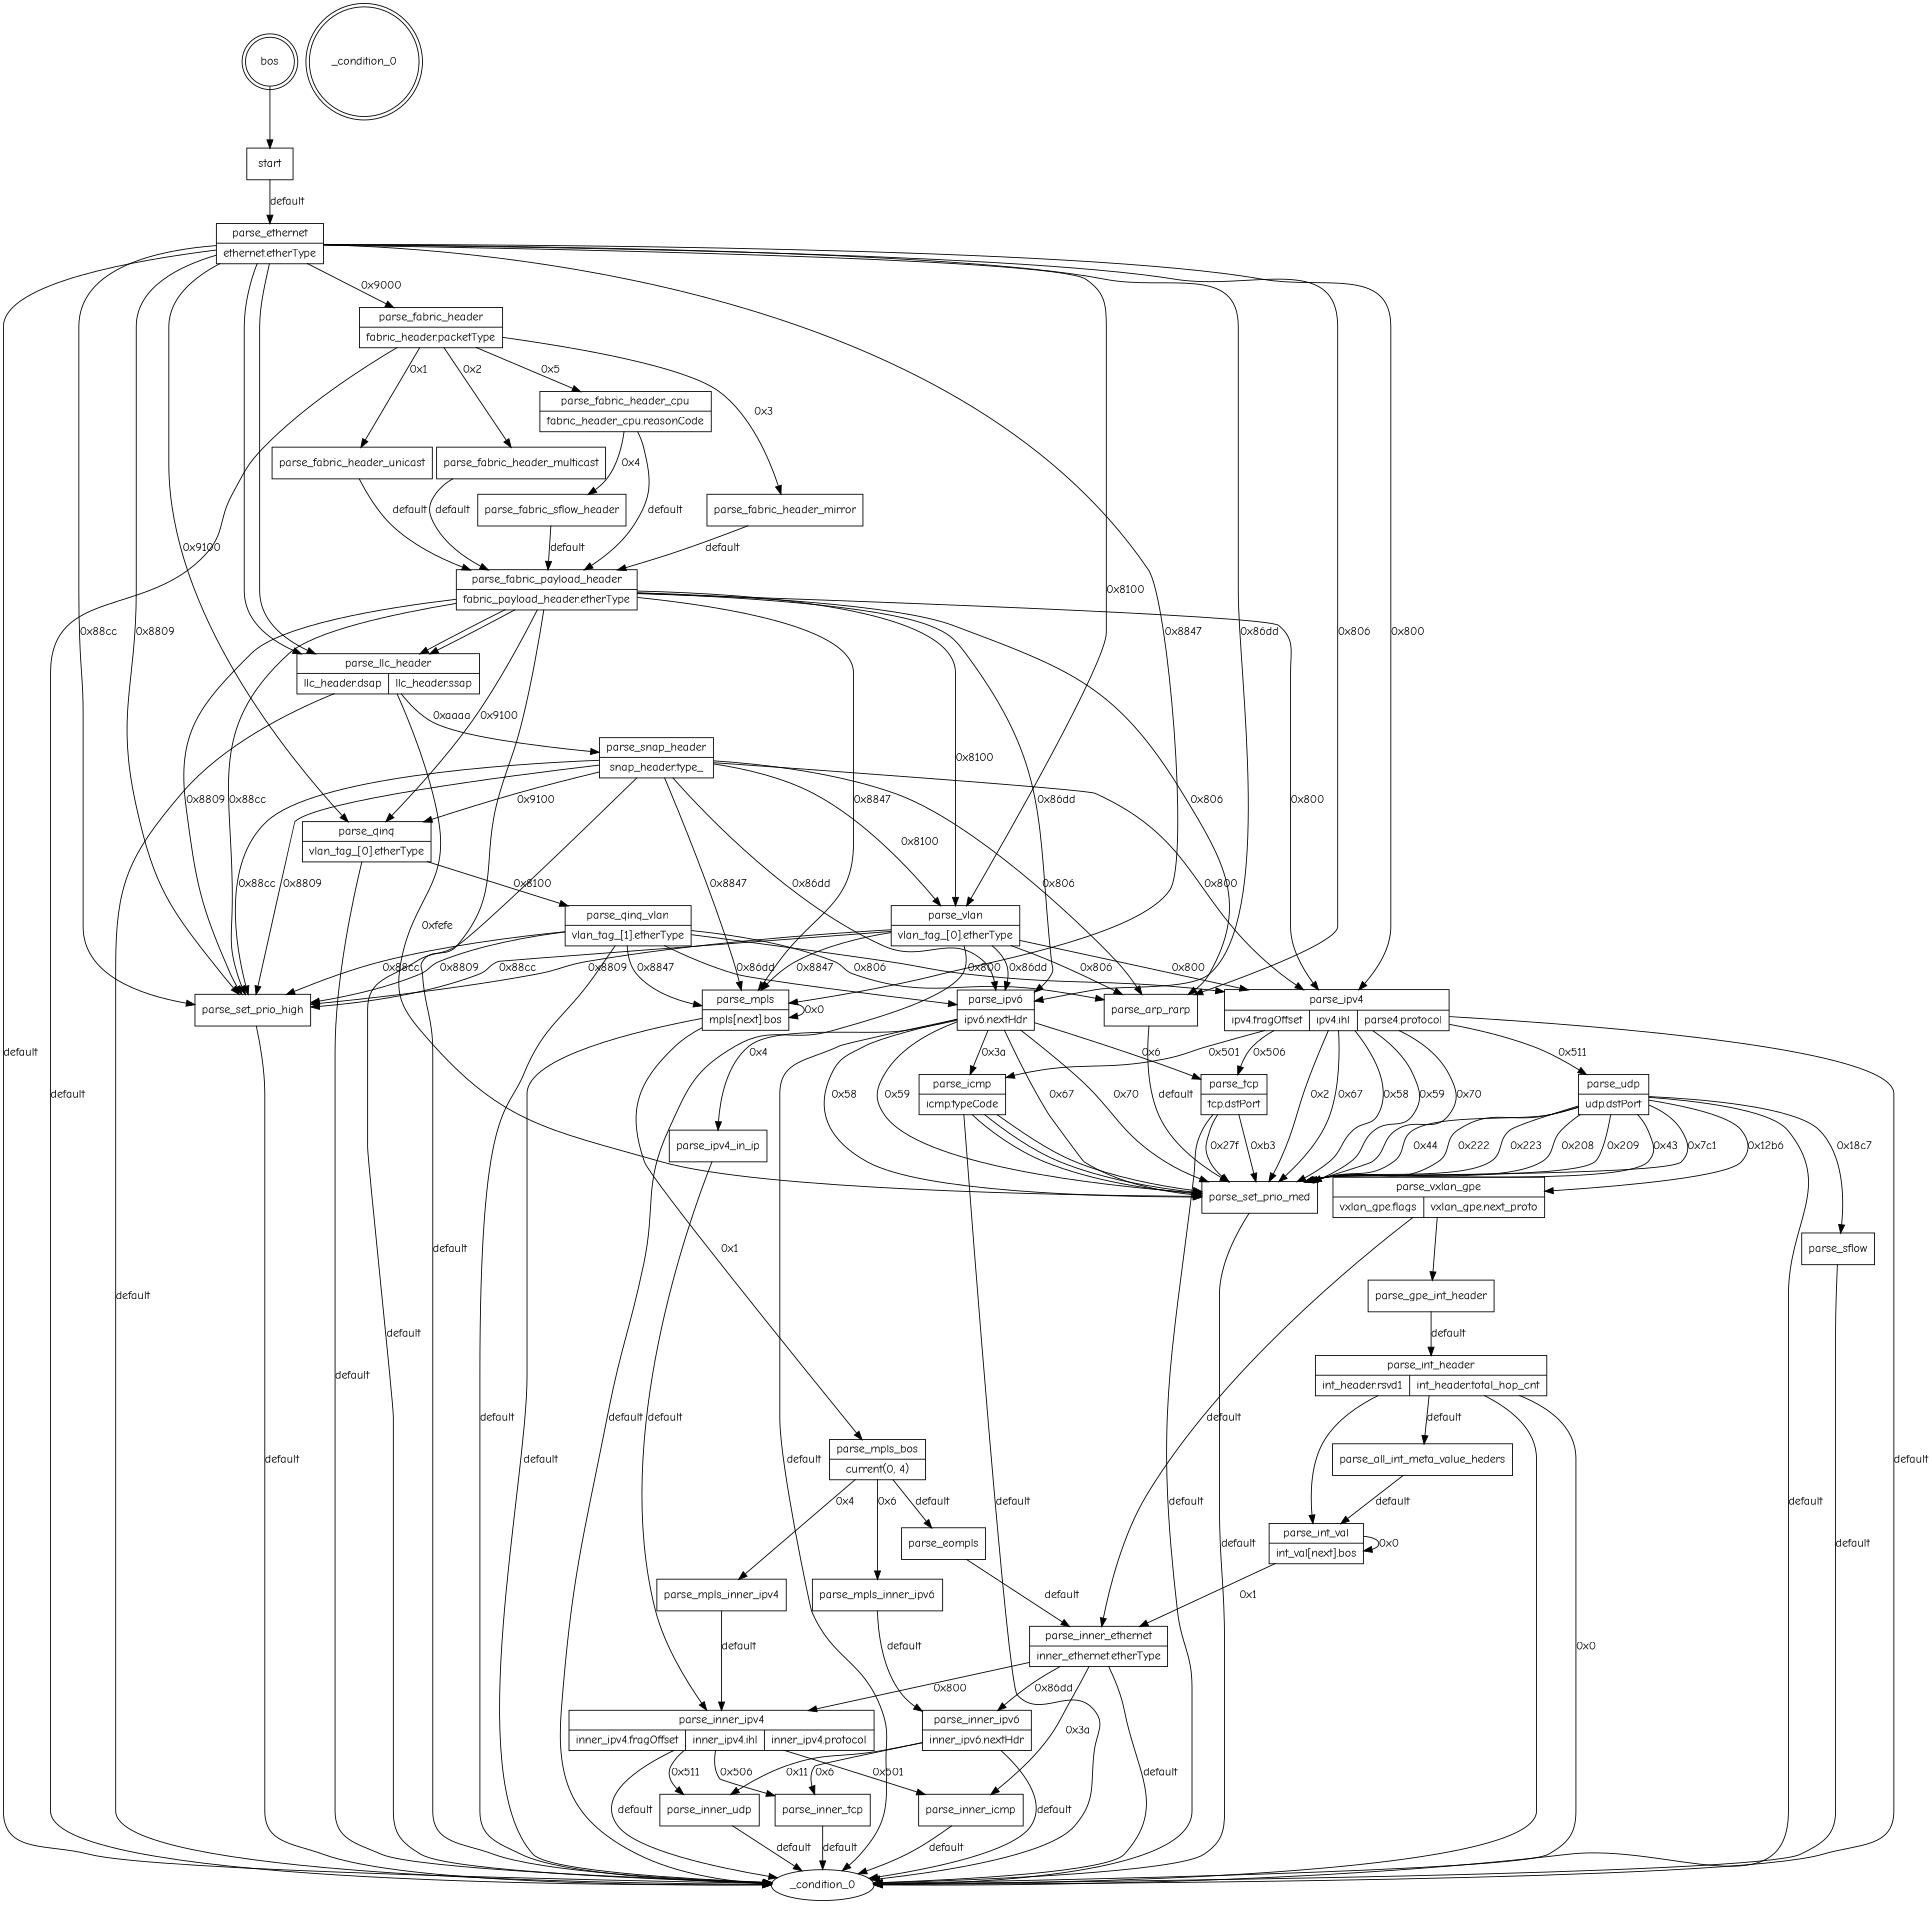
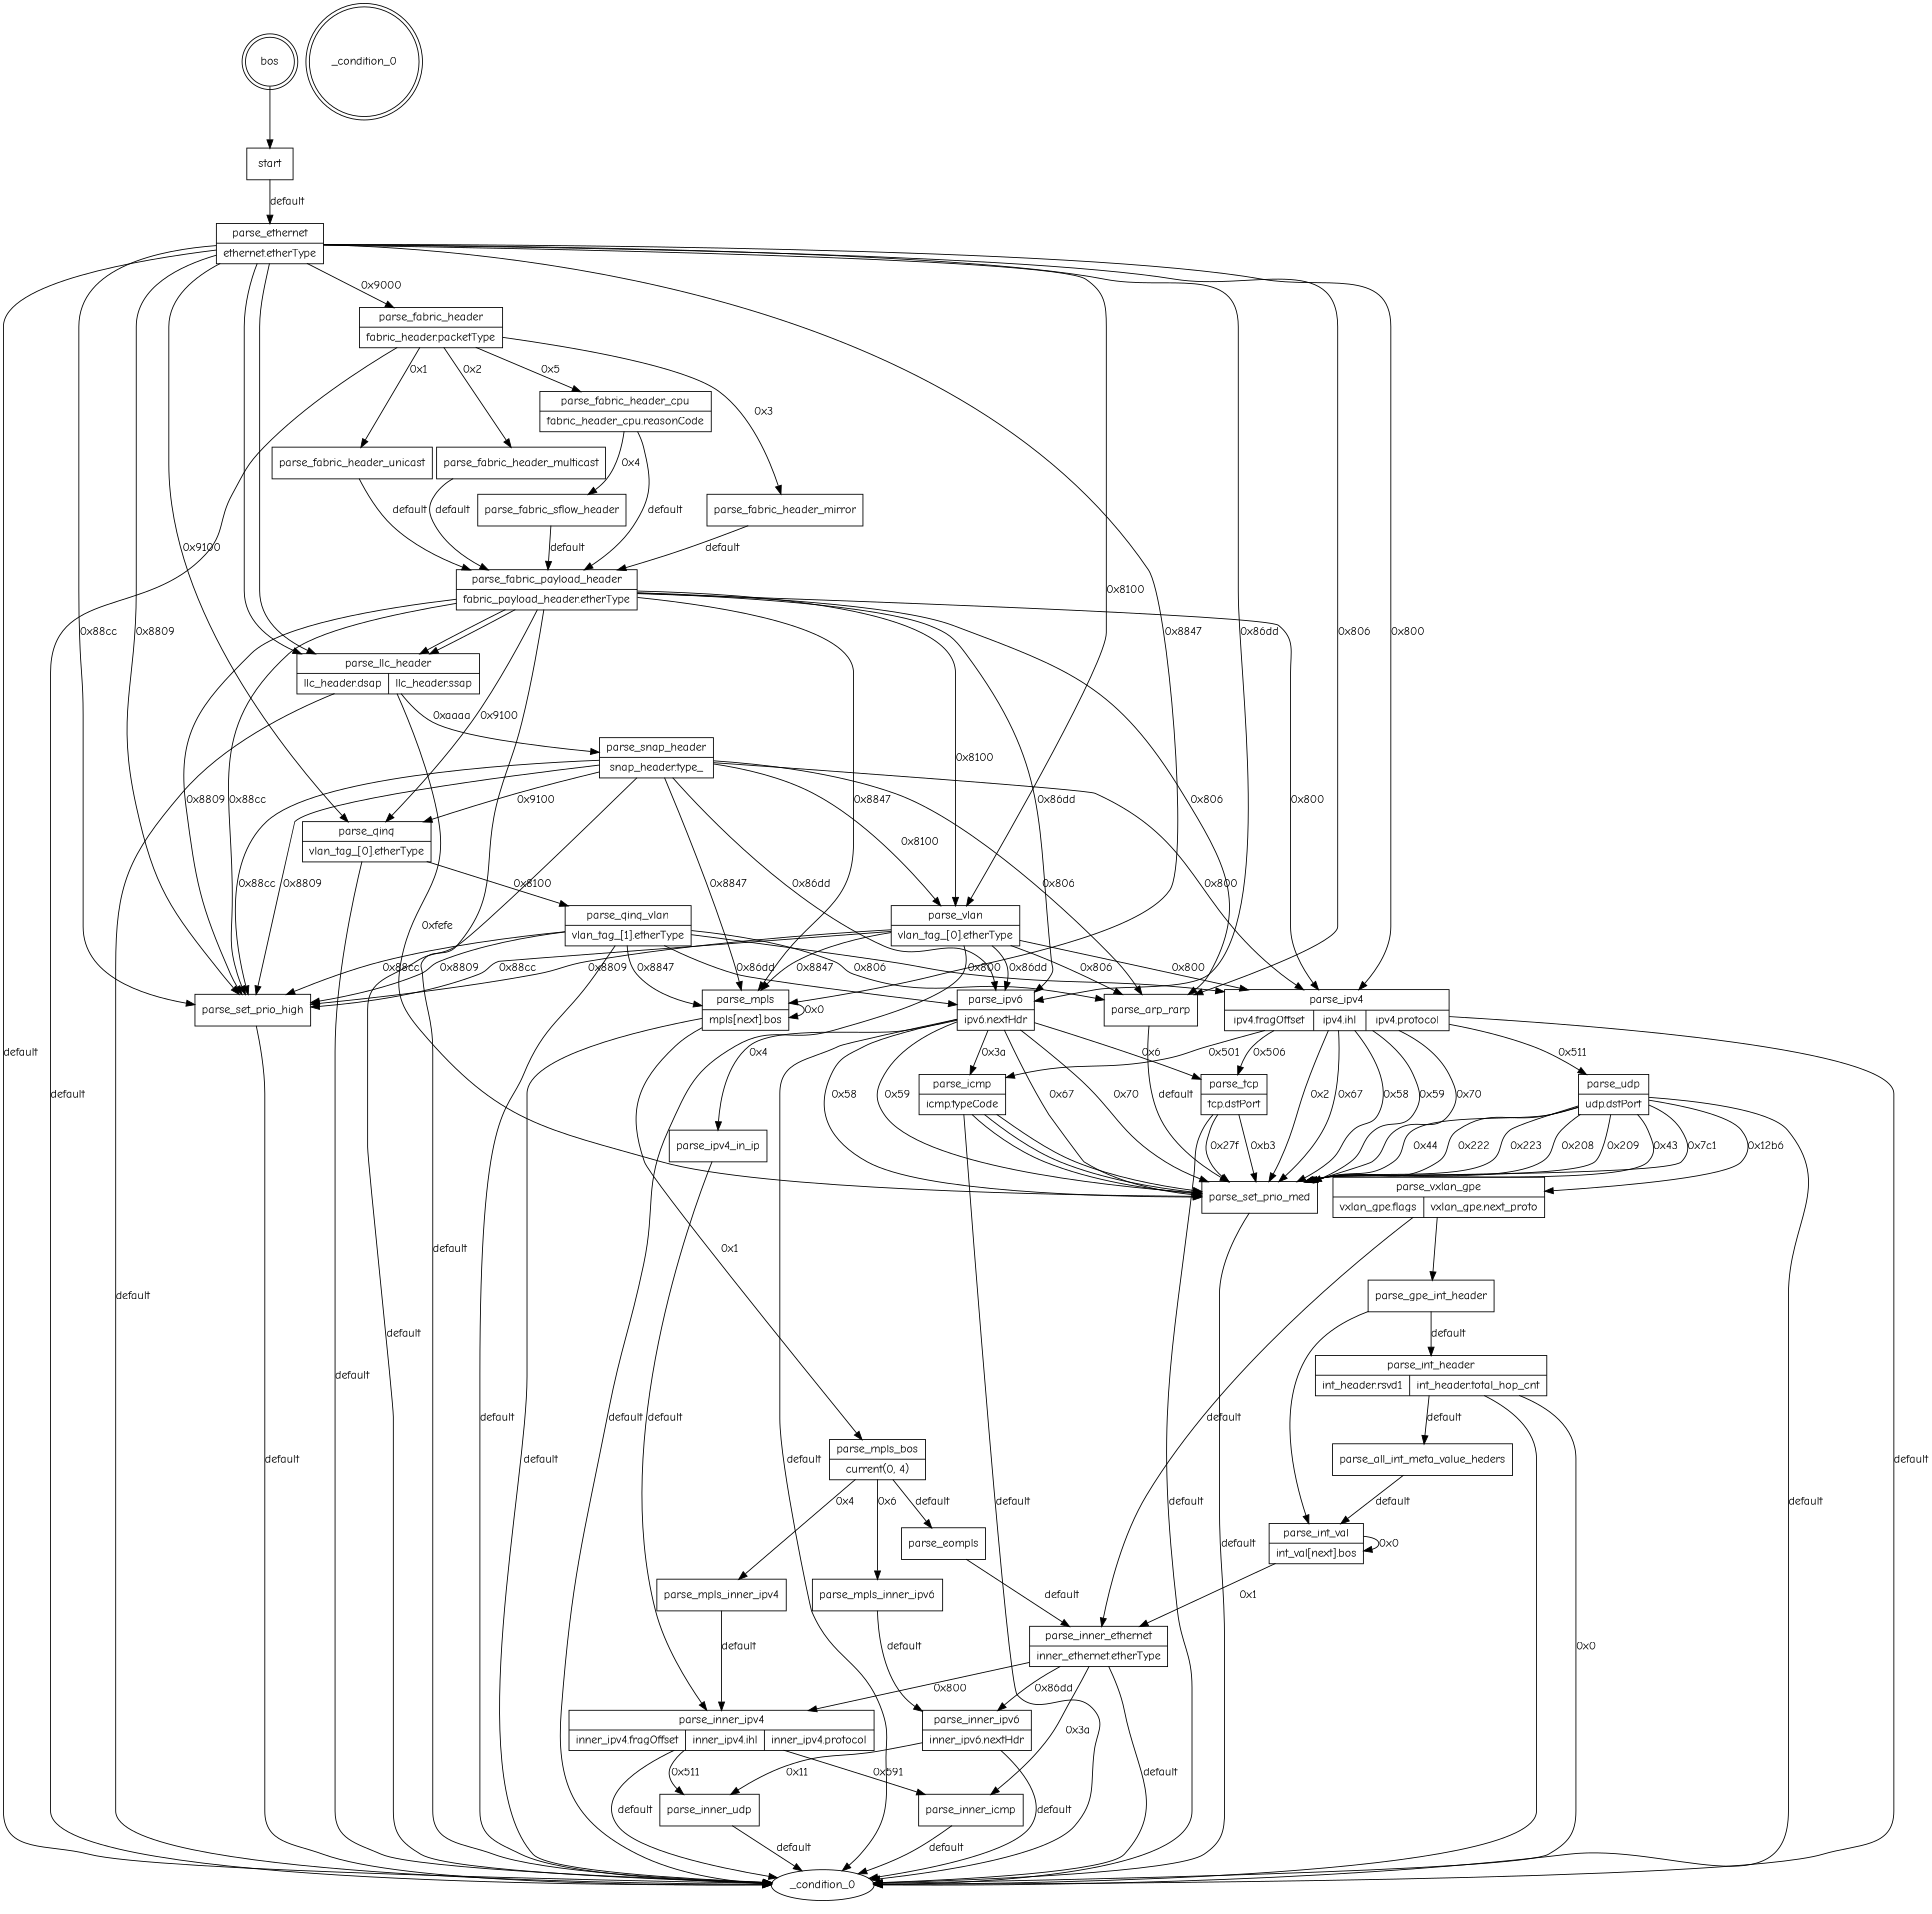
(1403, 1020) -> (1408, 1020)
(1838, 1249) -> none
(1323, 1443) -> (1292, 1397)
(888, 1772) -> (888, 1772)
(823, 1810) -> none
